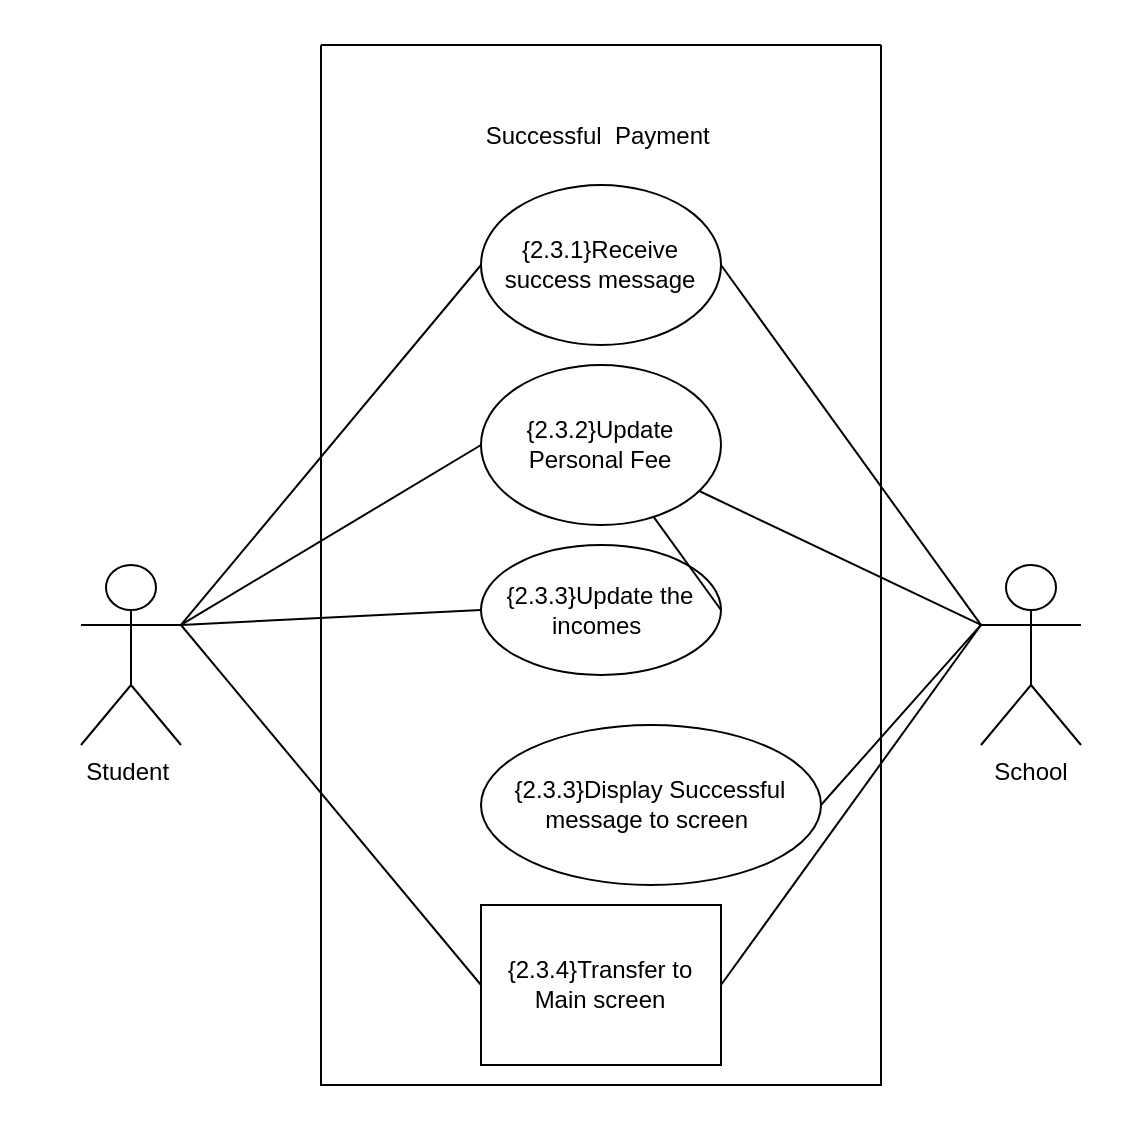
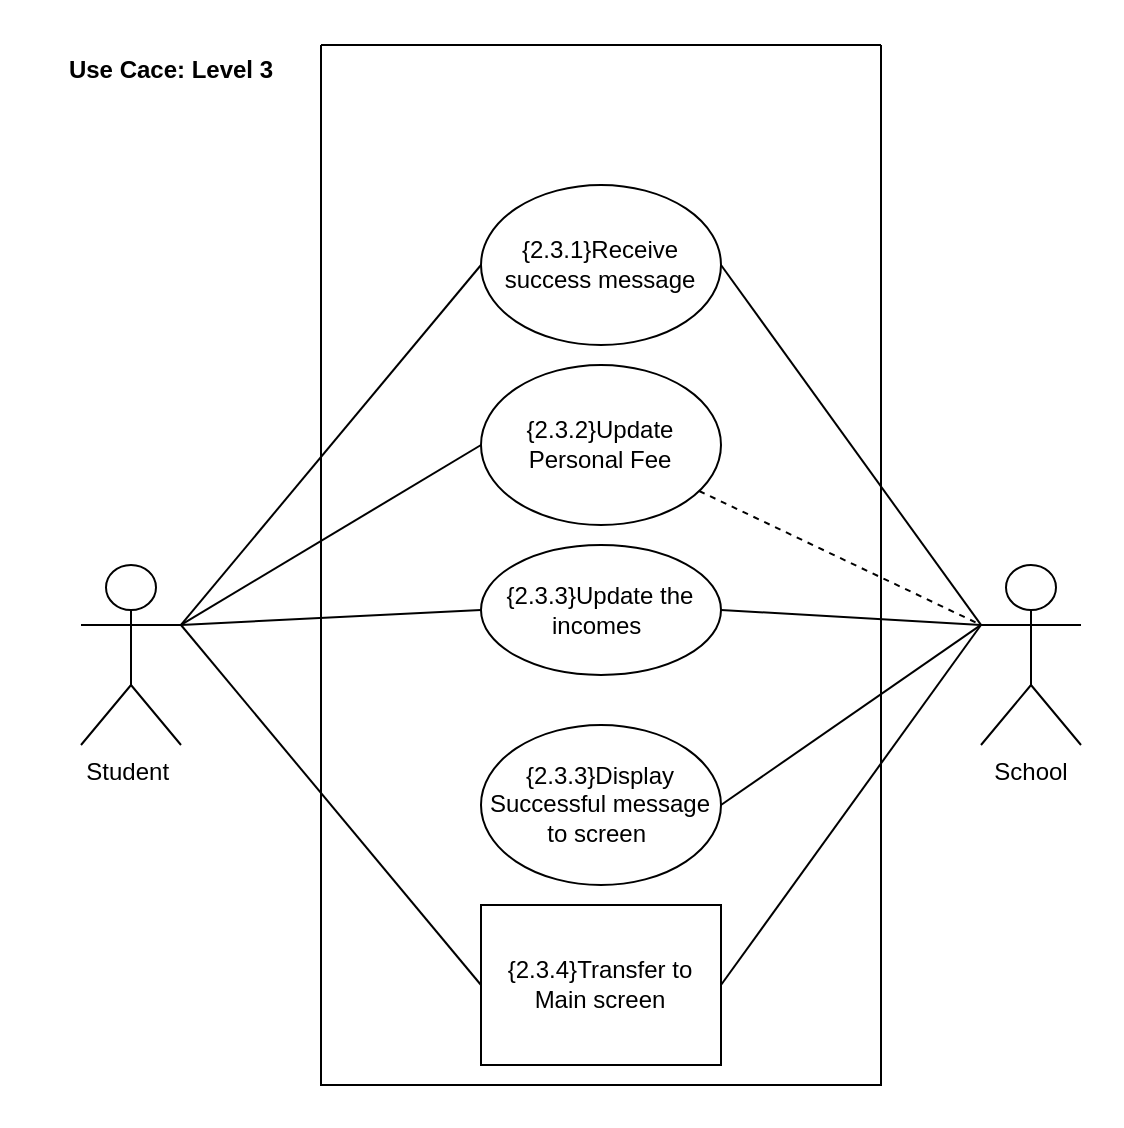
none -> (171, 71)
(601, 137) -> none
(790, 534) -> (790, 534)
(687, 563) -> (847, 617)
(651, 805) -> (601, 805)
